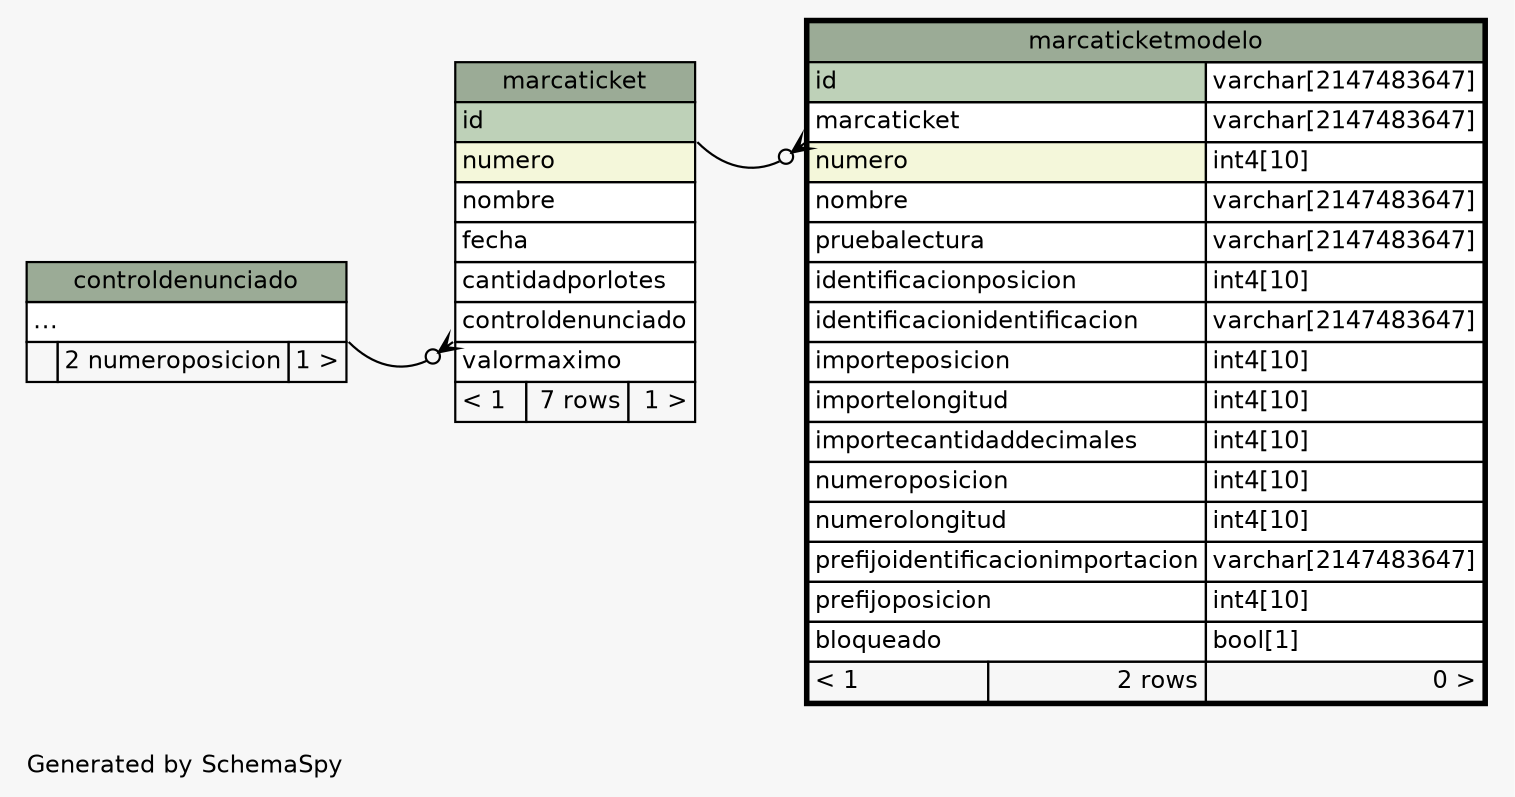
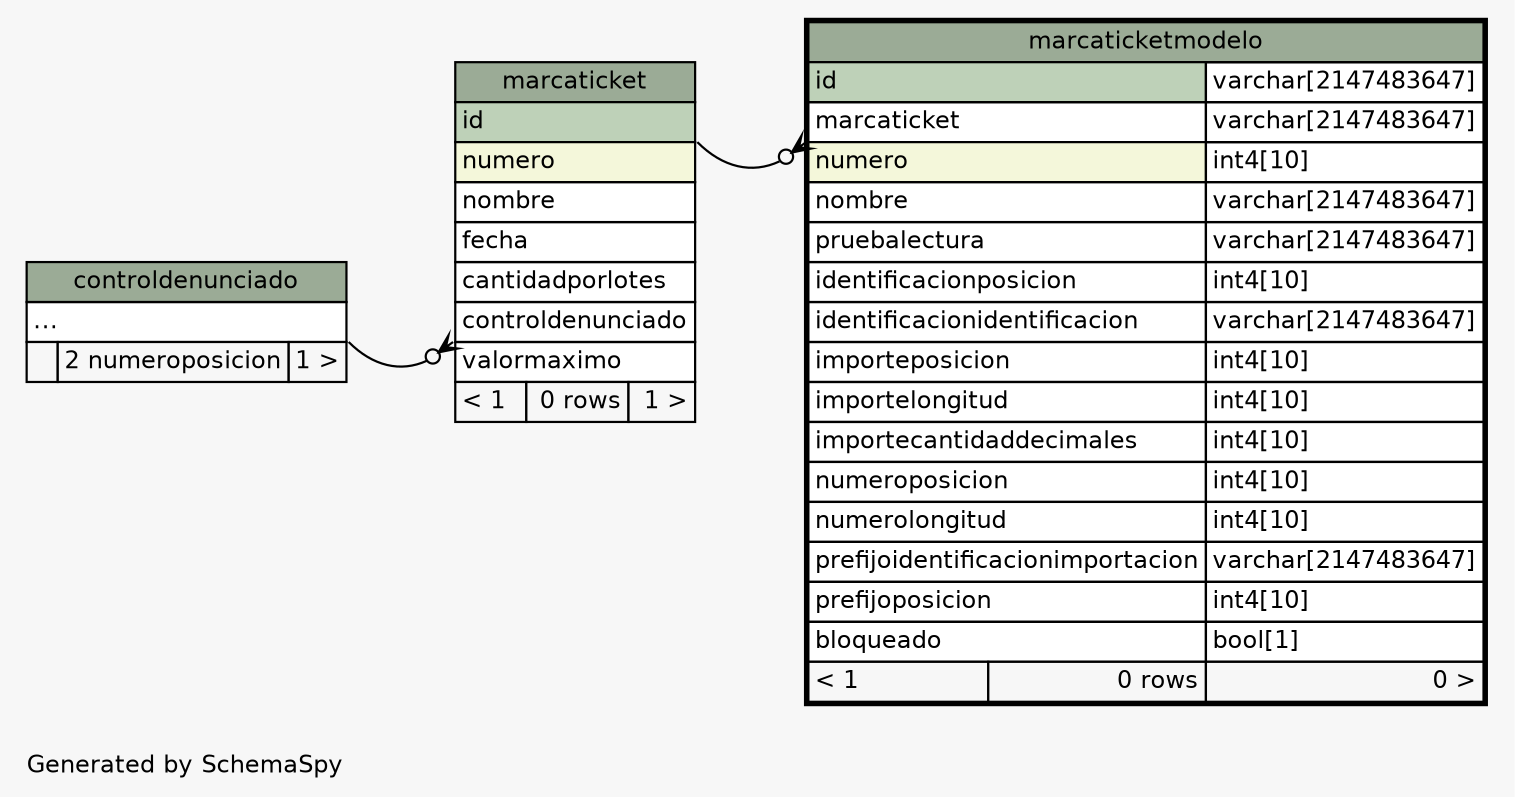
(581, 401) -> (581, 401)
(1158, 681) -> (1158, 681)
